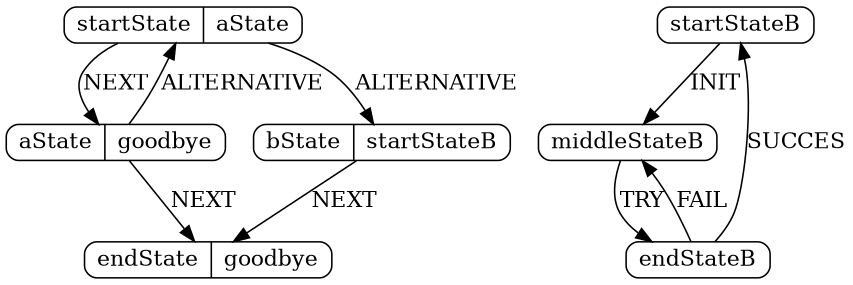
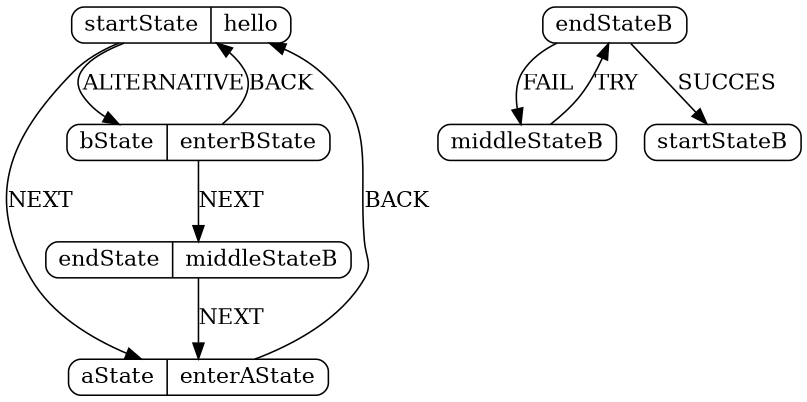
(253, 24) -> (251, 24)
(687, 78) -> none
(243, 84) -> (397, 201)
none -> (247, 90)
(165, 142) -> (248, 376)
(432, 142) -> (249, 142)
(157, 195) -> (198, 310)
(272, 259) -> (262, 259)
